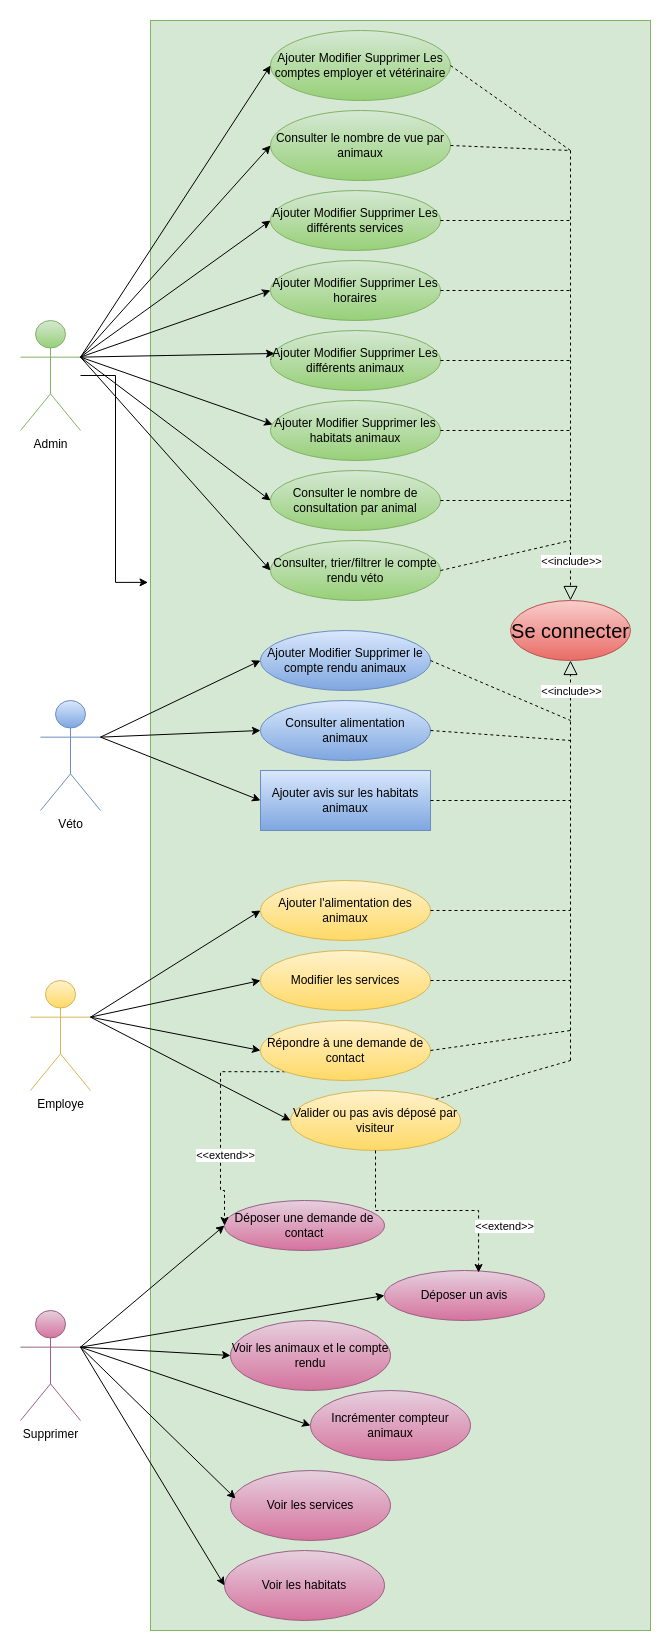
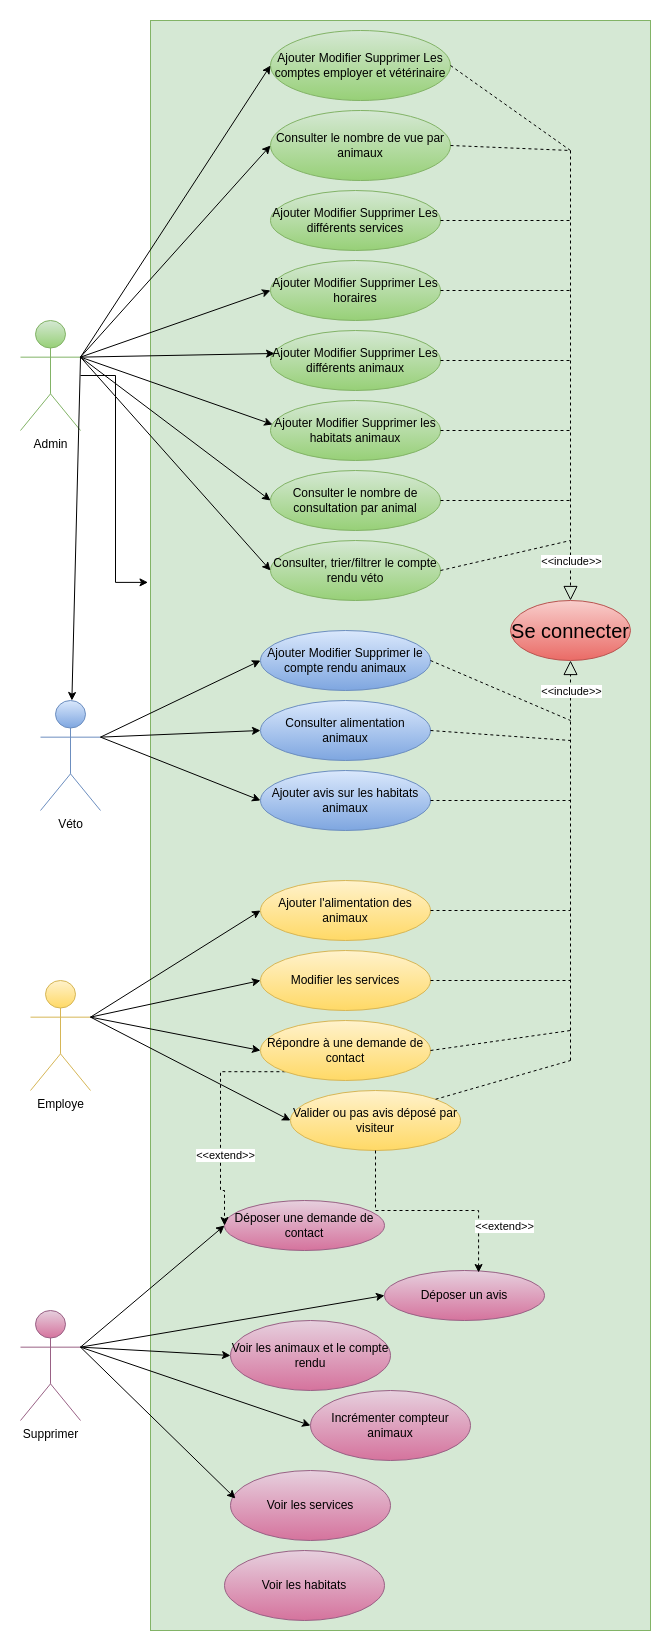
(176, 289) -> (76, 527)
(346, 801) -> (346, 801)
(153, 1467) -> none
